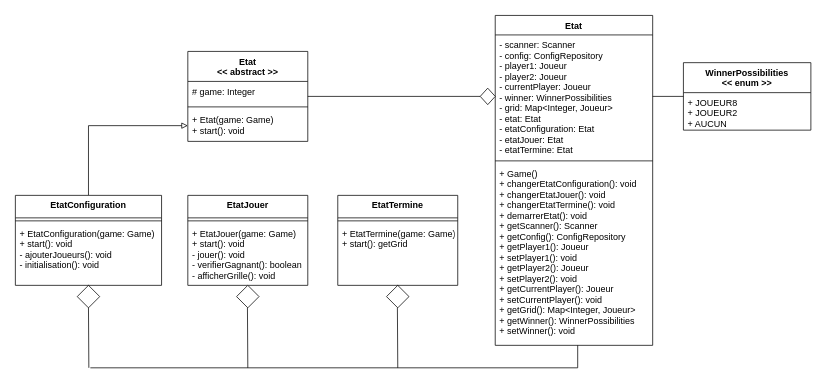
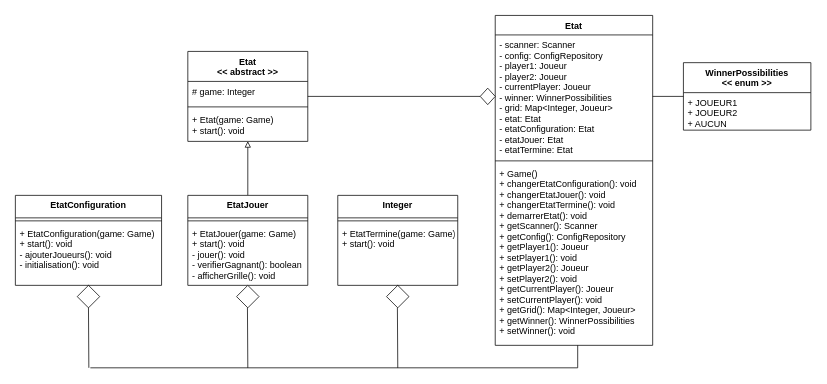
(709, 103) -> (709, 103)
(101, 126) -> none
none -> (248, 171)
(398, 206) -> (398, 206)
(400, 234) -> (400, 234)
